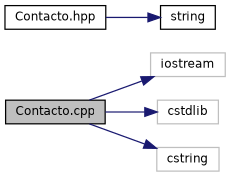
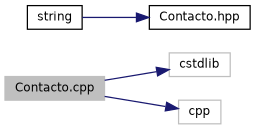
(127, 17) -> (109, 17)
(188, 65) -> none
(55, 112) -> (55, 88)
(188, 159) -> (200, 112)
